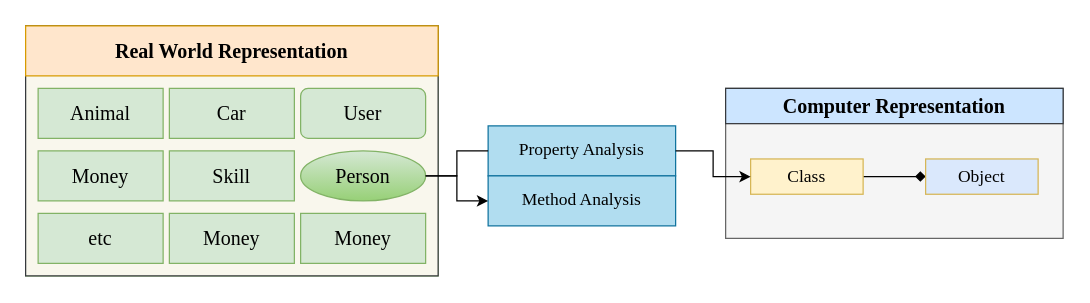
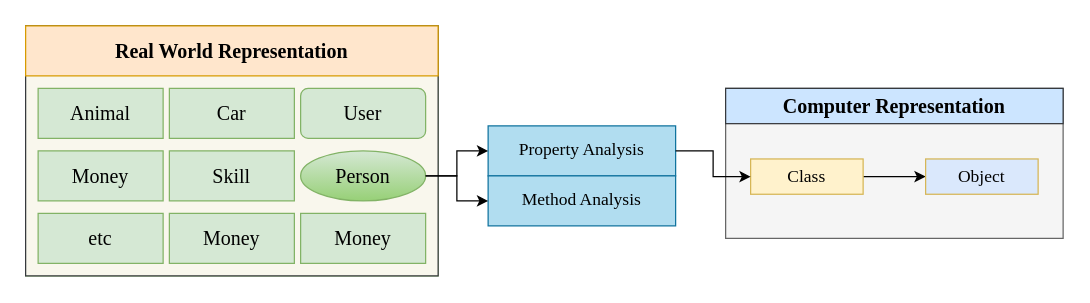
(481, 151) -> (478, 151)
(915, 176) -> (916, 176)
